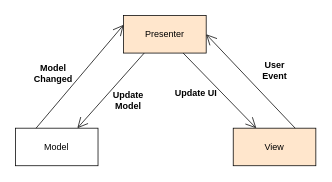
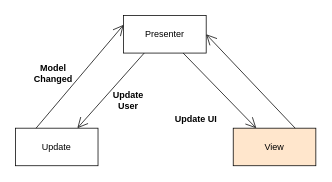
(165, 34) -> (165, 34)
(274, 70) -> none
(195, 93) -> (195, 119)
(128, 100) -> (128, 100)
(57, 147) -> (57, 147)
